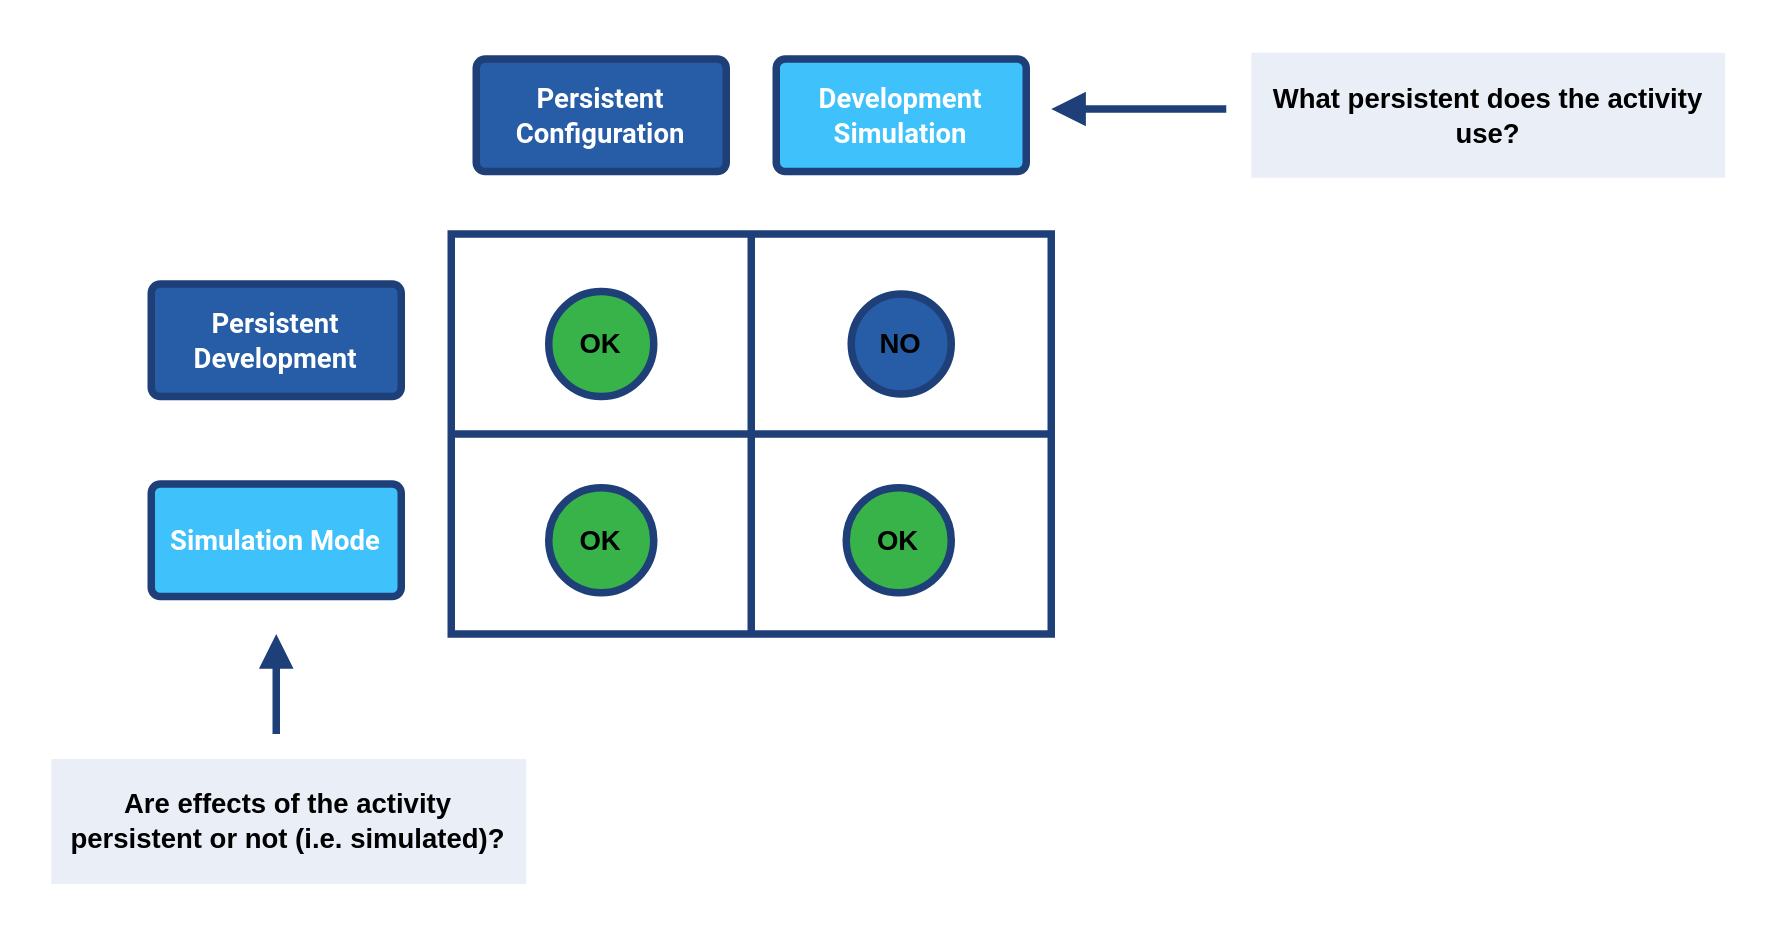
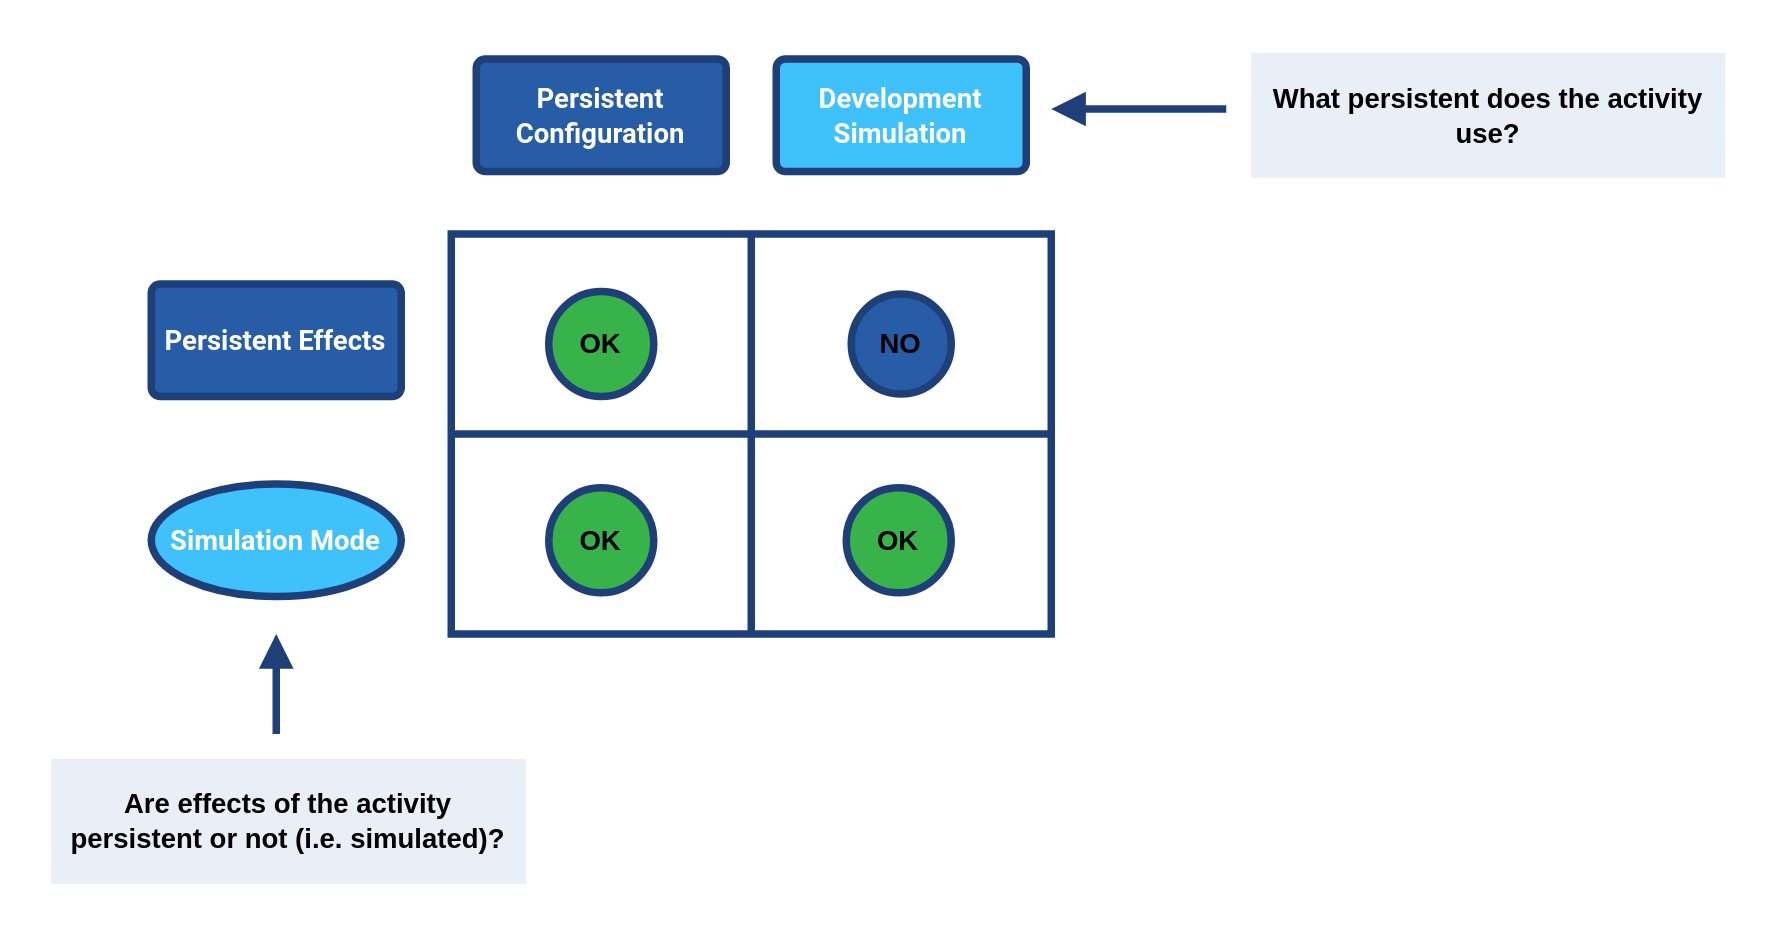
(276, 341) -> (276, 341)
(276, 540) -> (276, 540)
